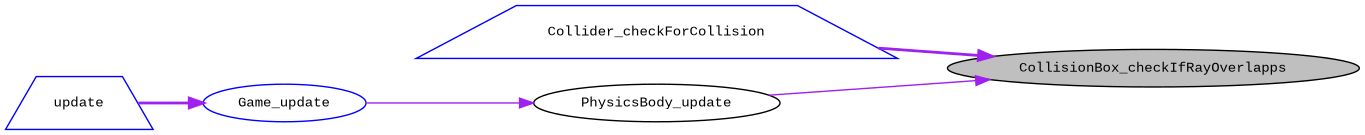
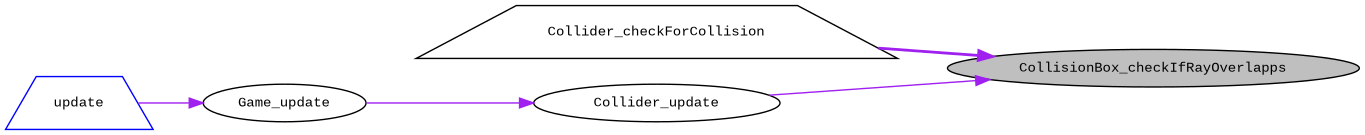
(657, 32) -> (657, 32)
(164, 103) -> (164, 103)
(285, 103) -> (285, 103)
(657, 103) -> (657, 103)
